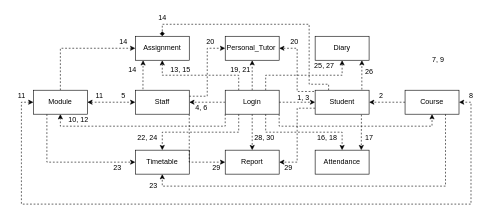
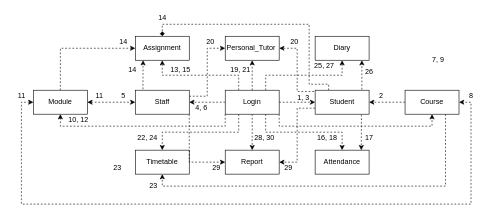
(129, 162) -> none
